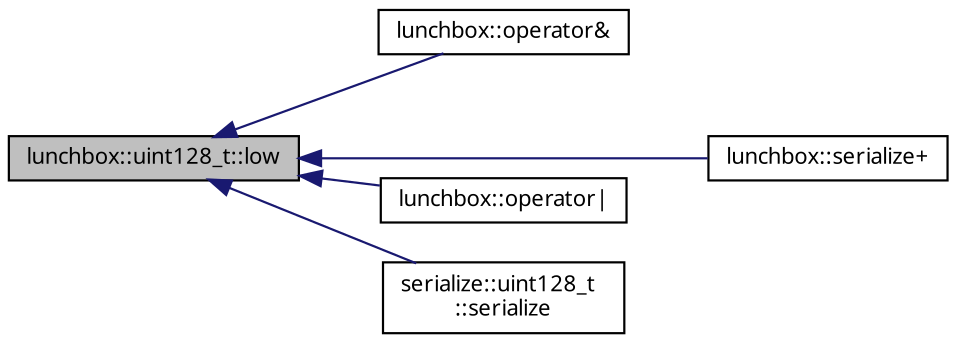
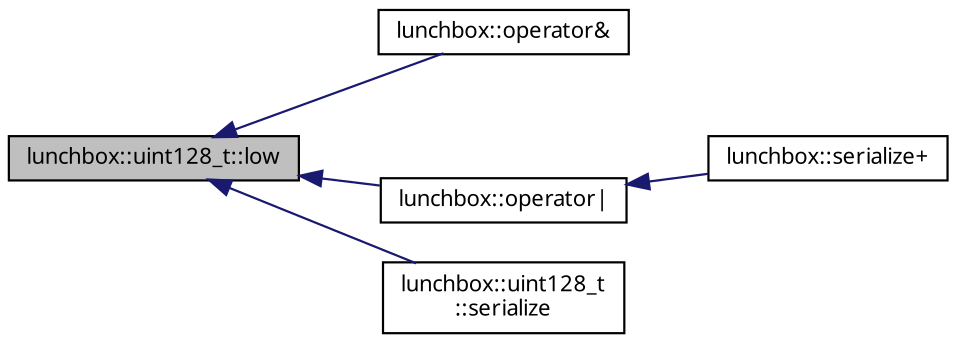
(515, 158) -> (678, 178)
(504, 298) -> (504, 298)
